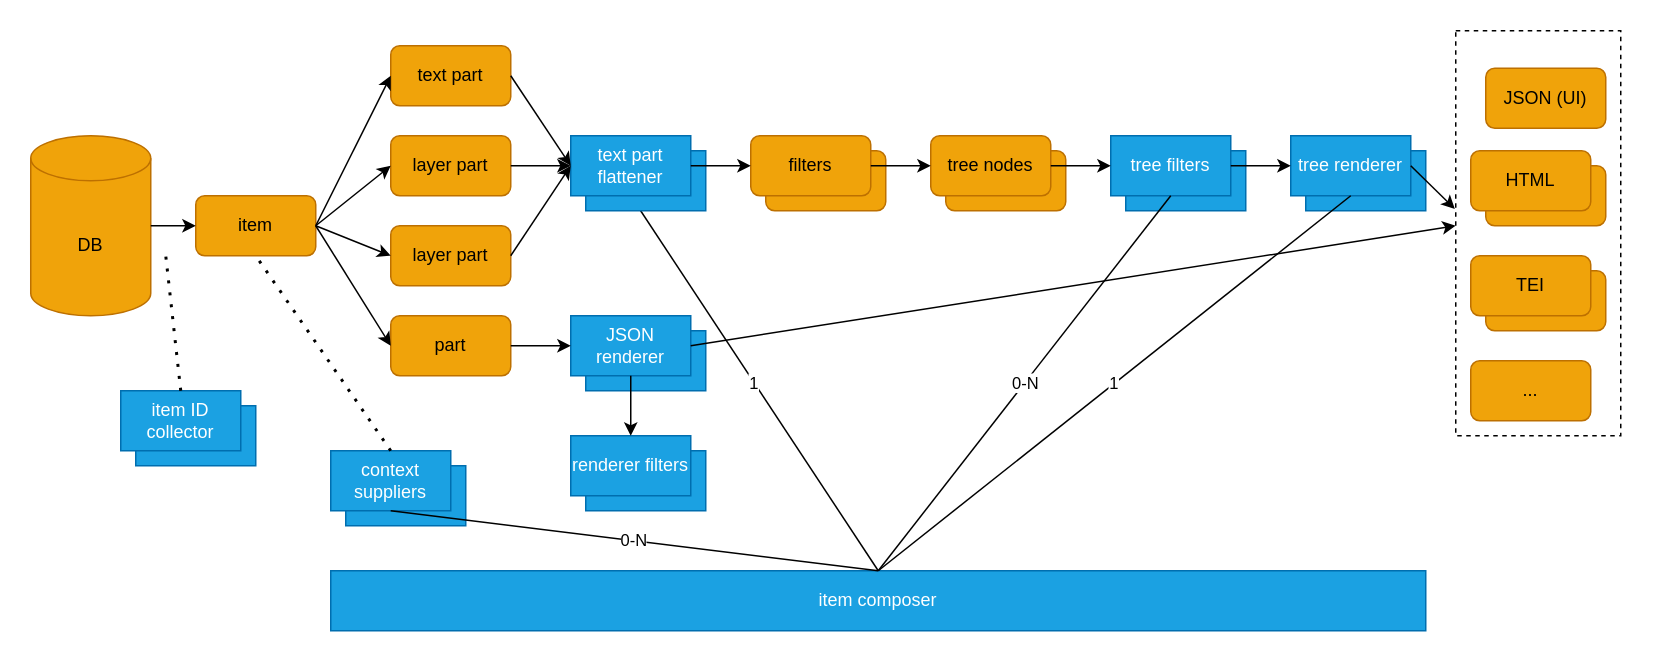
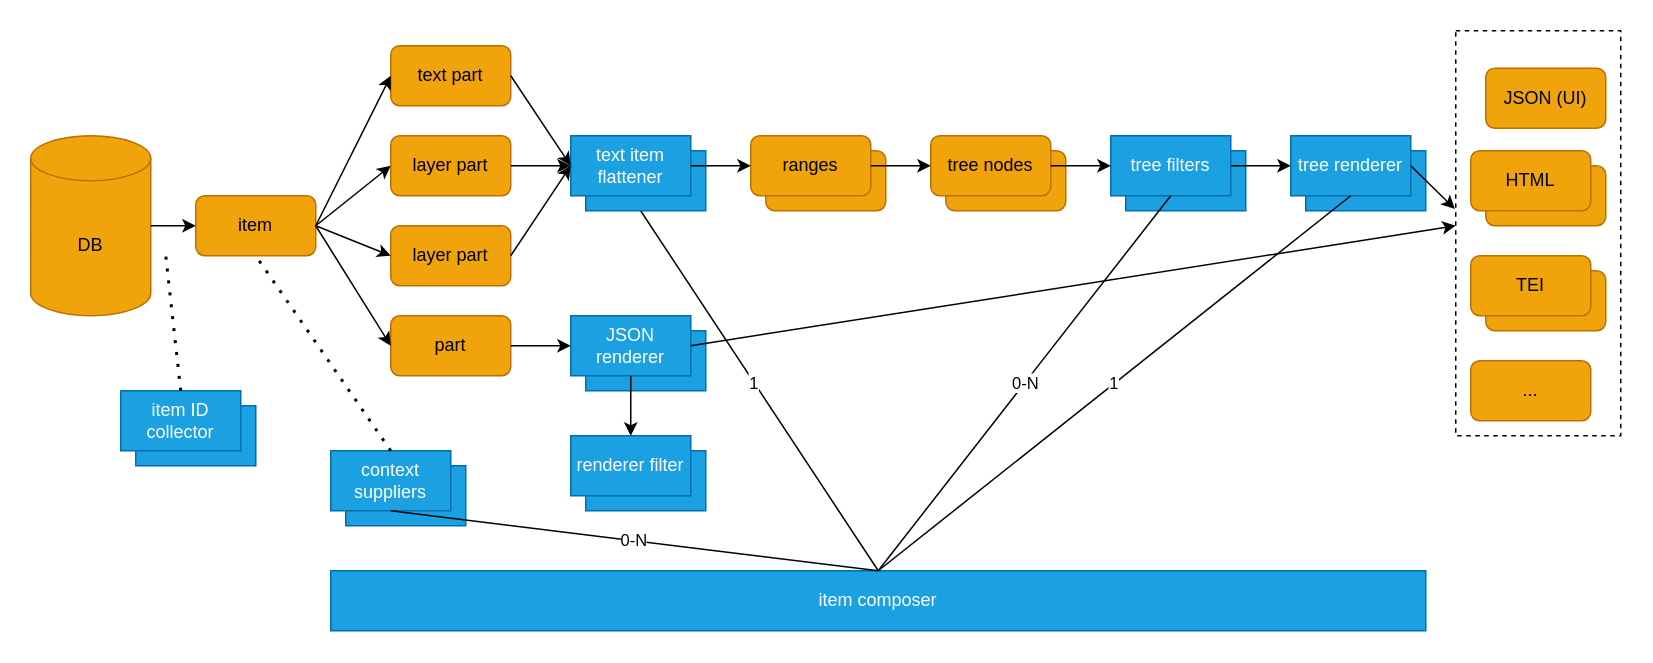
(631, 166) -> (631, 166)
(811, 166) -> (811, 166)
(631, 466) -> (631, 466)
